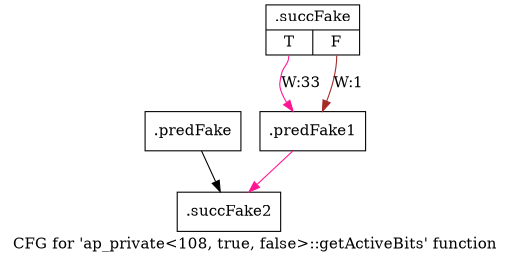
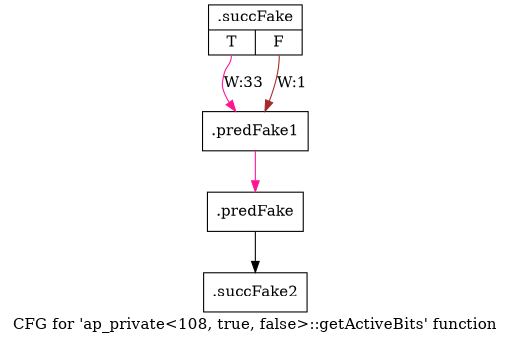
(275, 168) -> (255, 166)
